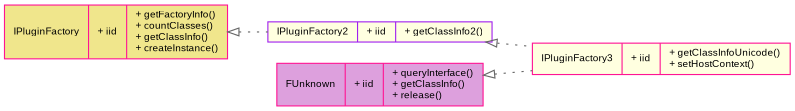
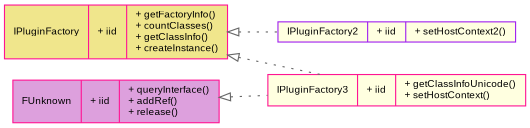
(444, 31) -> (461, 31)
(515, 45) -> (280, 66)
(429, 84) -> (153, 101)
